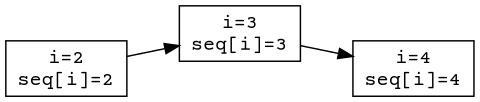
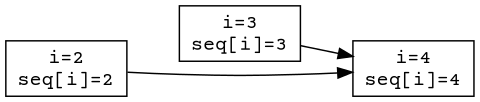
(146, 53) -> (232, 75)
